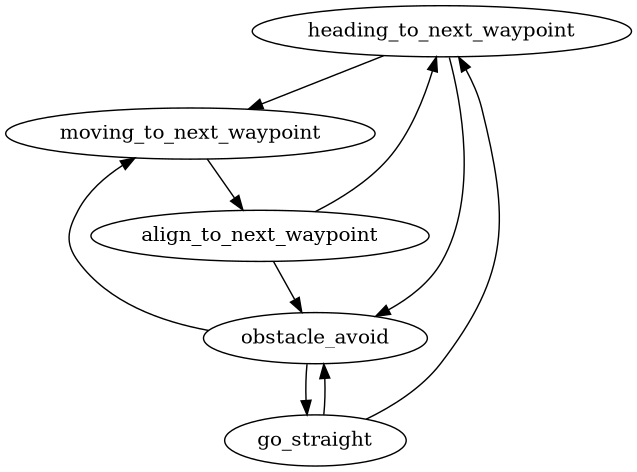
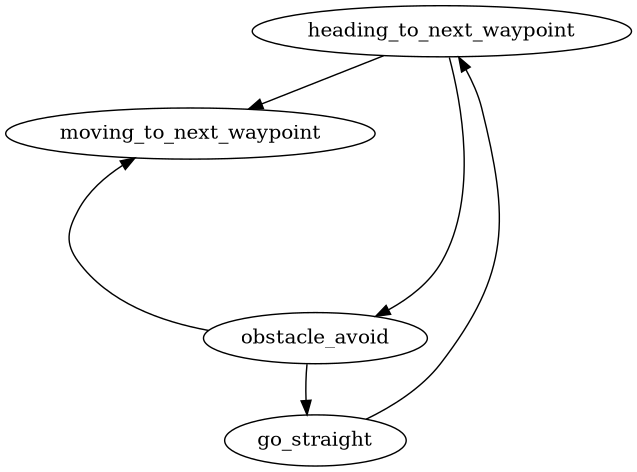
(260, 236) -> none
(325, 397) -> none
